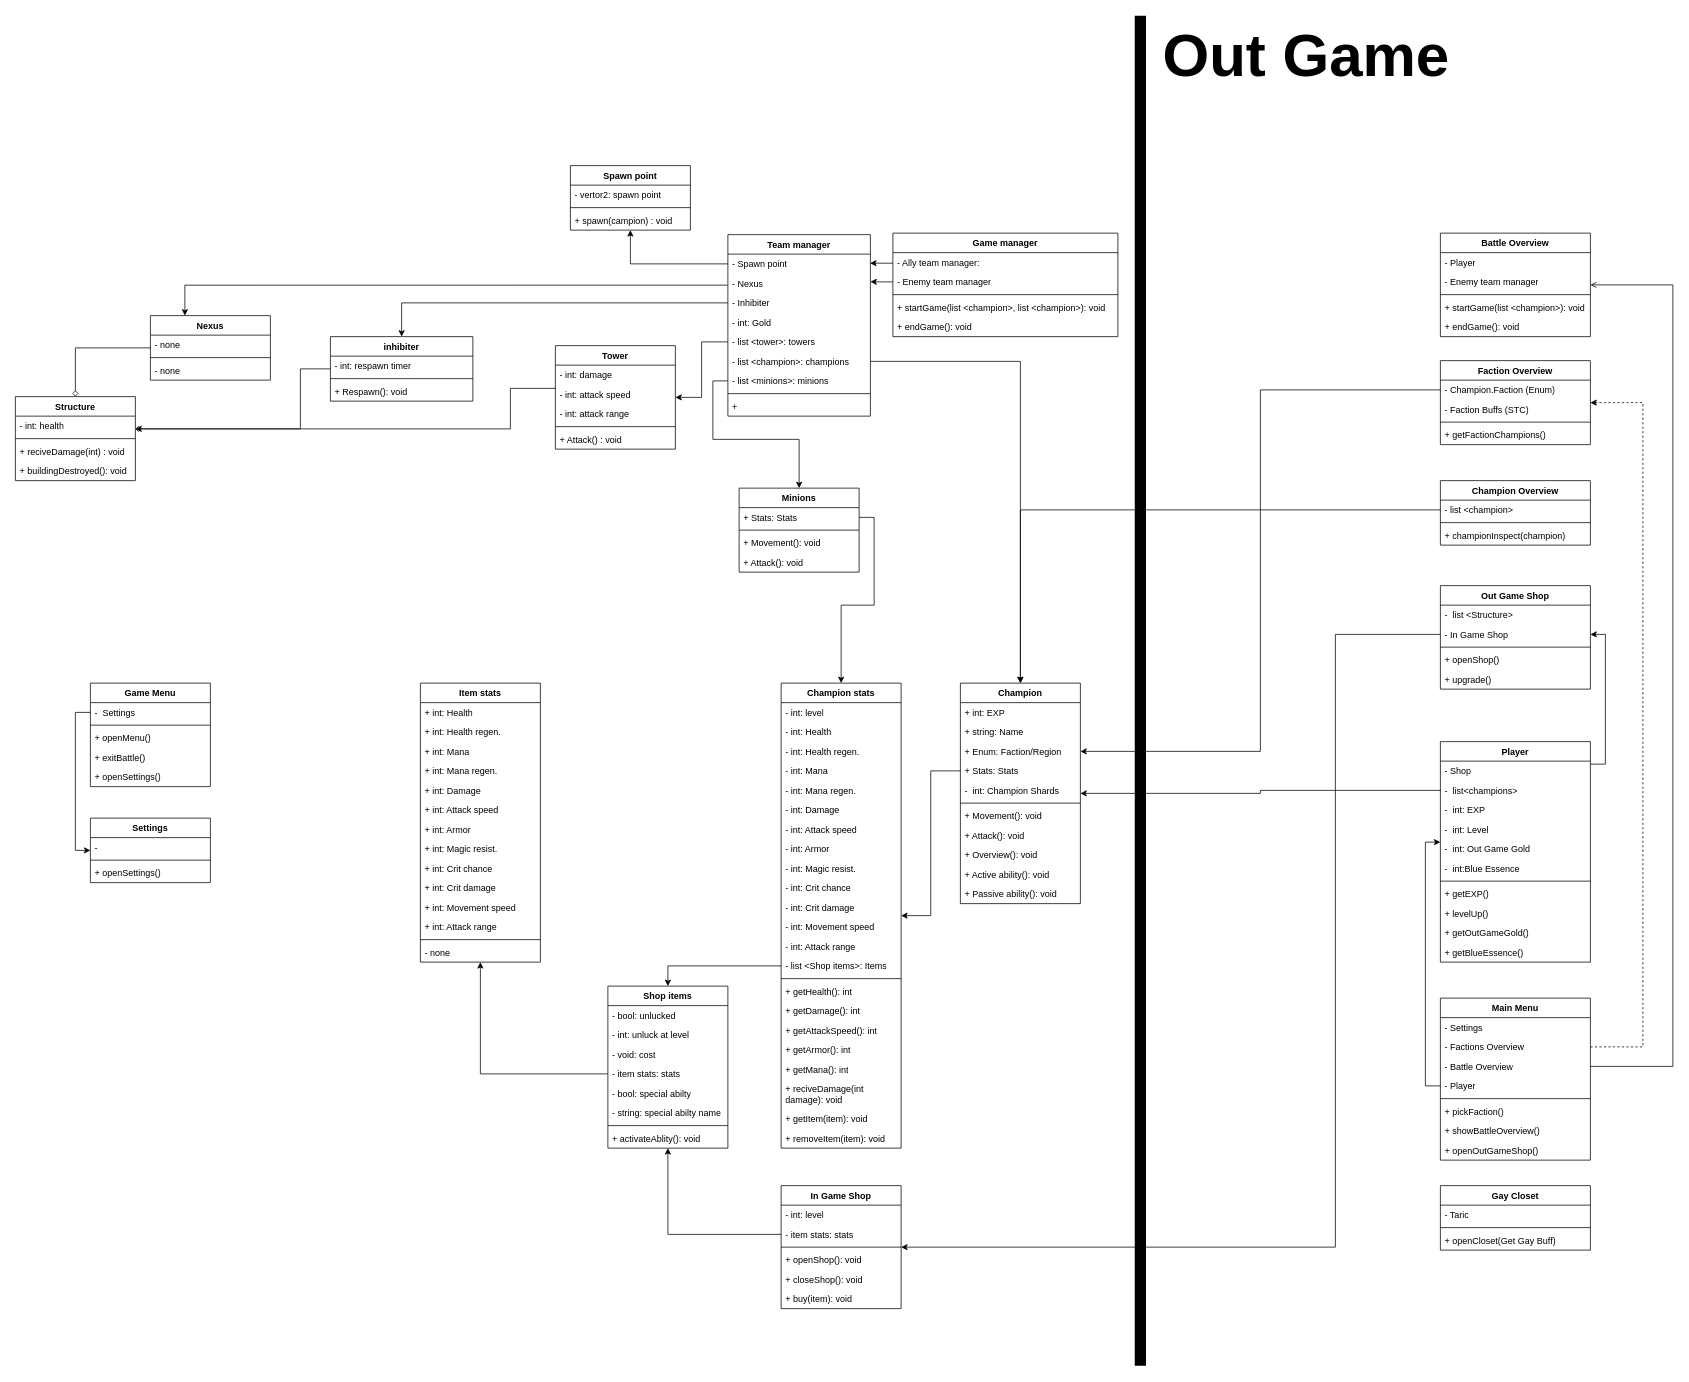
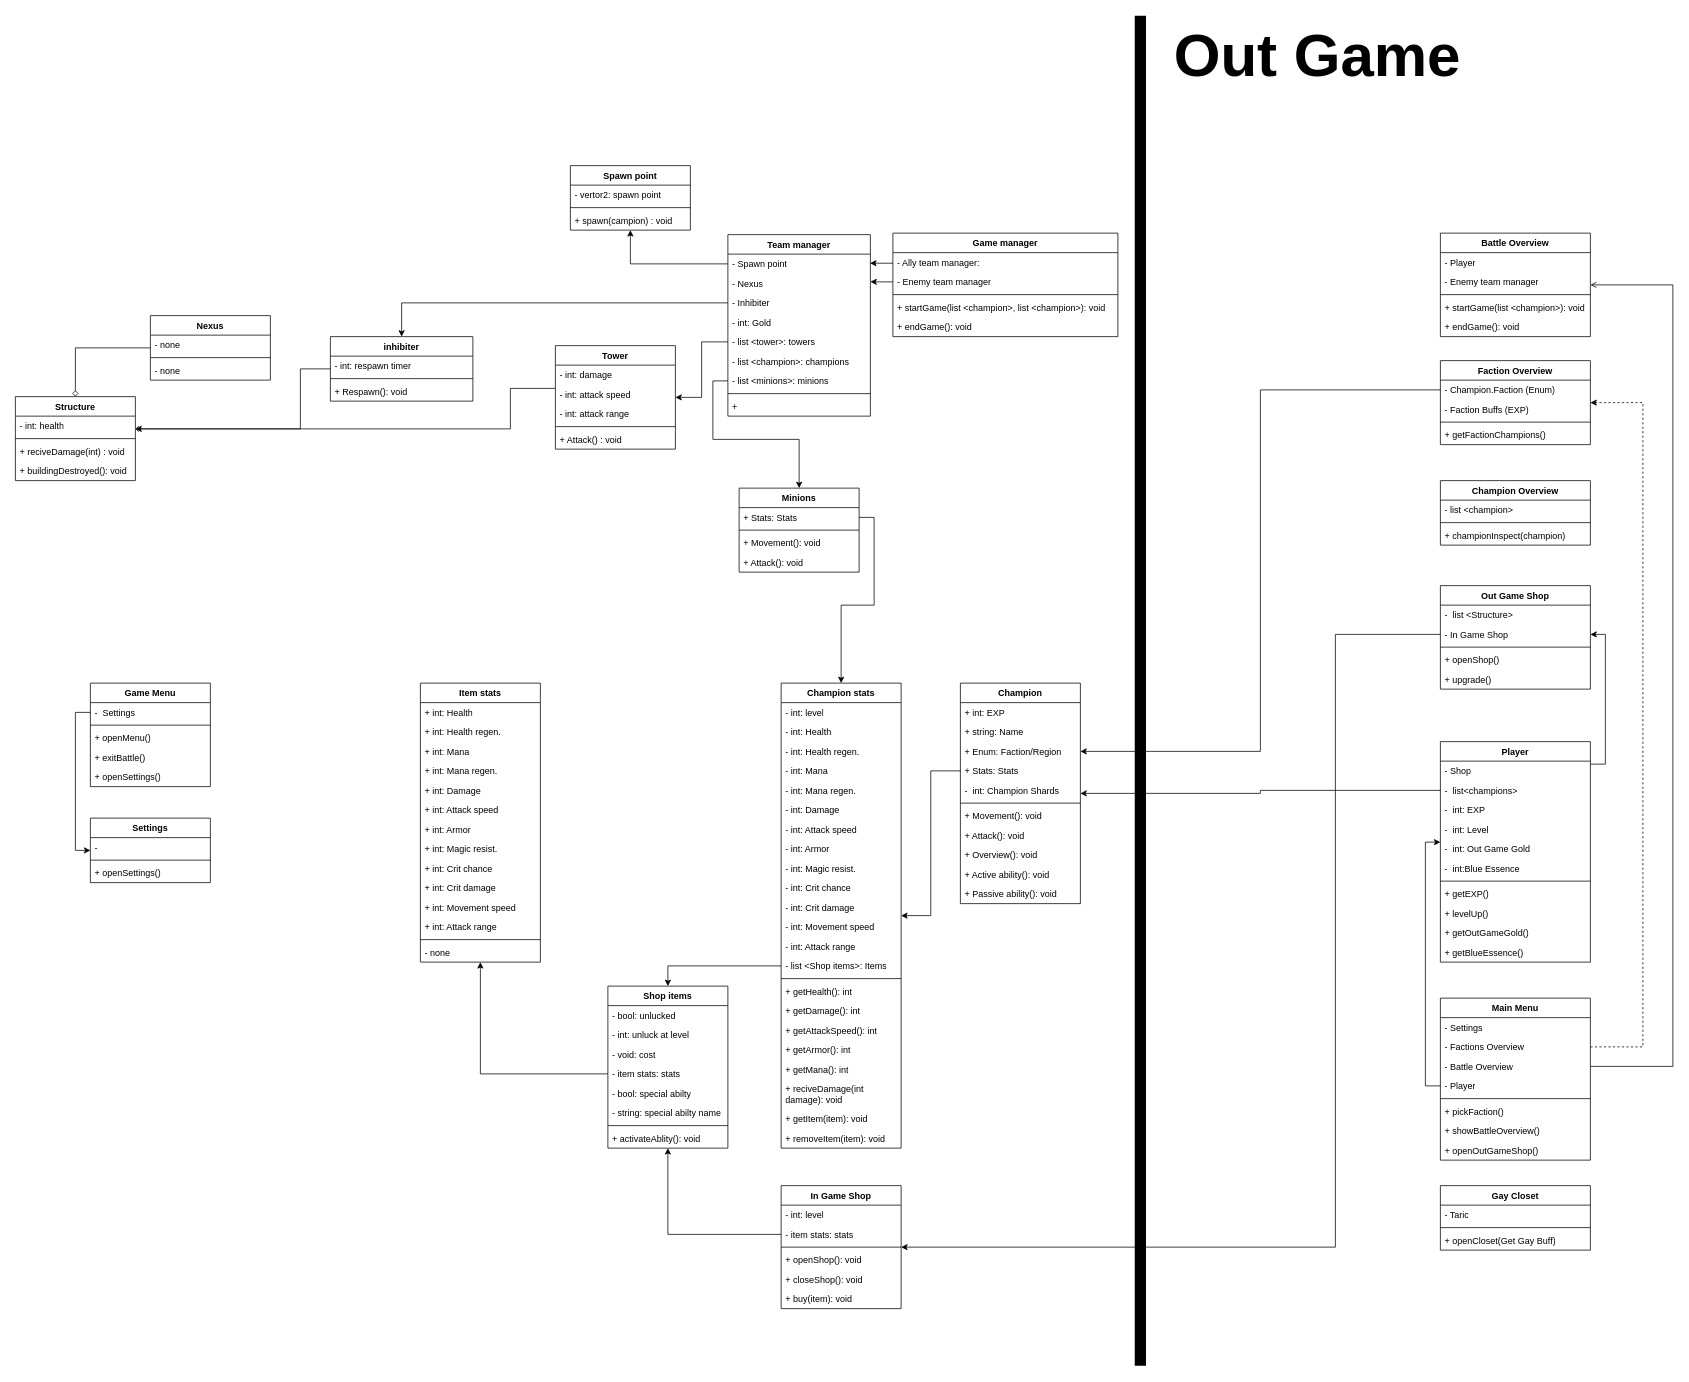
(1313, 53) -> (1324, 53)
(262, 285) -> none
(1018, 361) -> none
(1493, 410) -> (1493, 410)
(1291, 510) -> none
